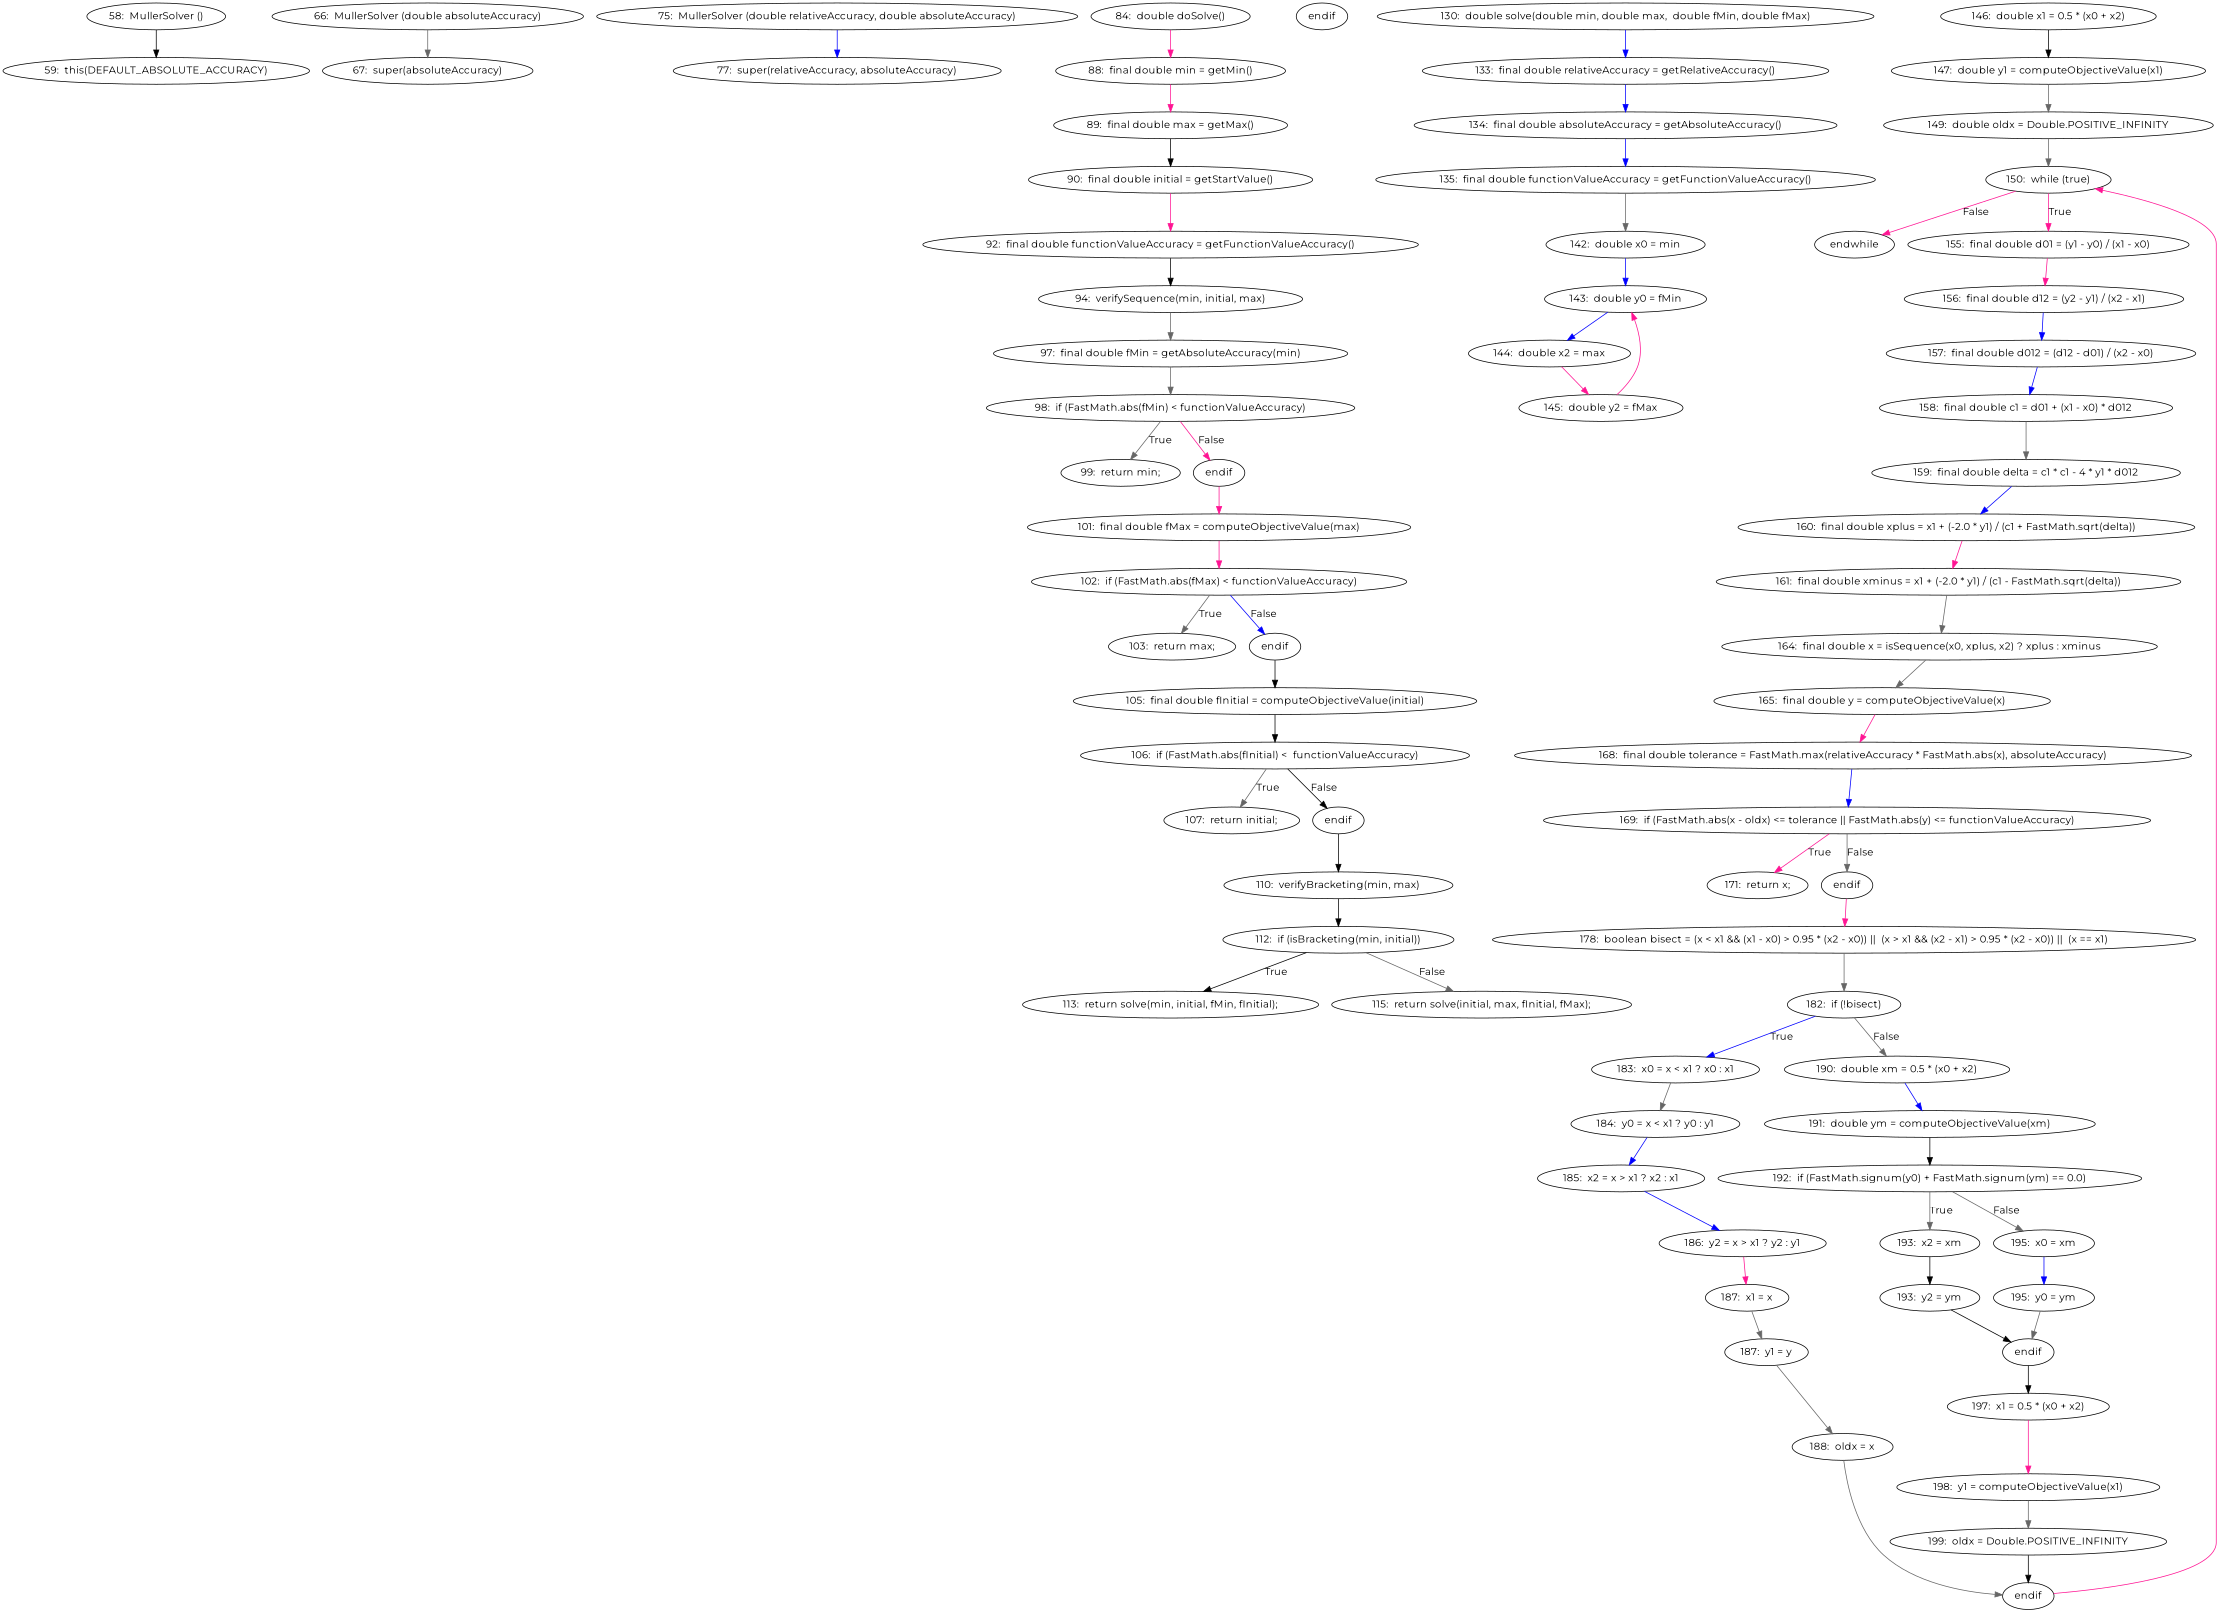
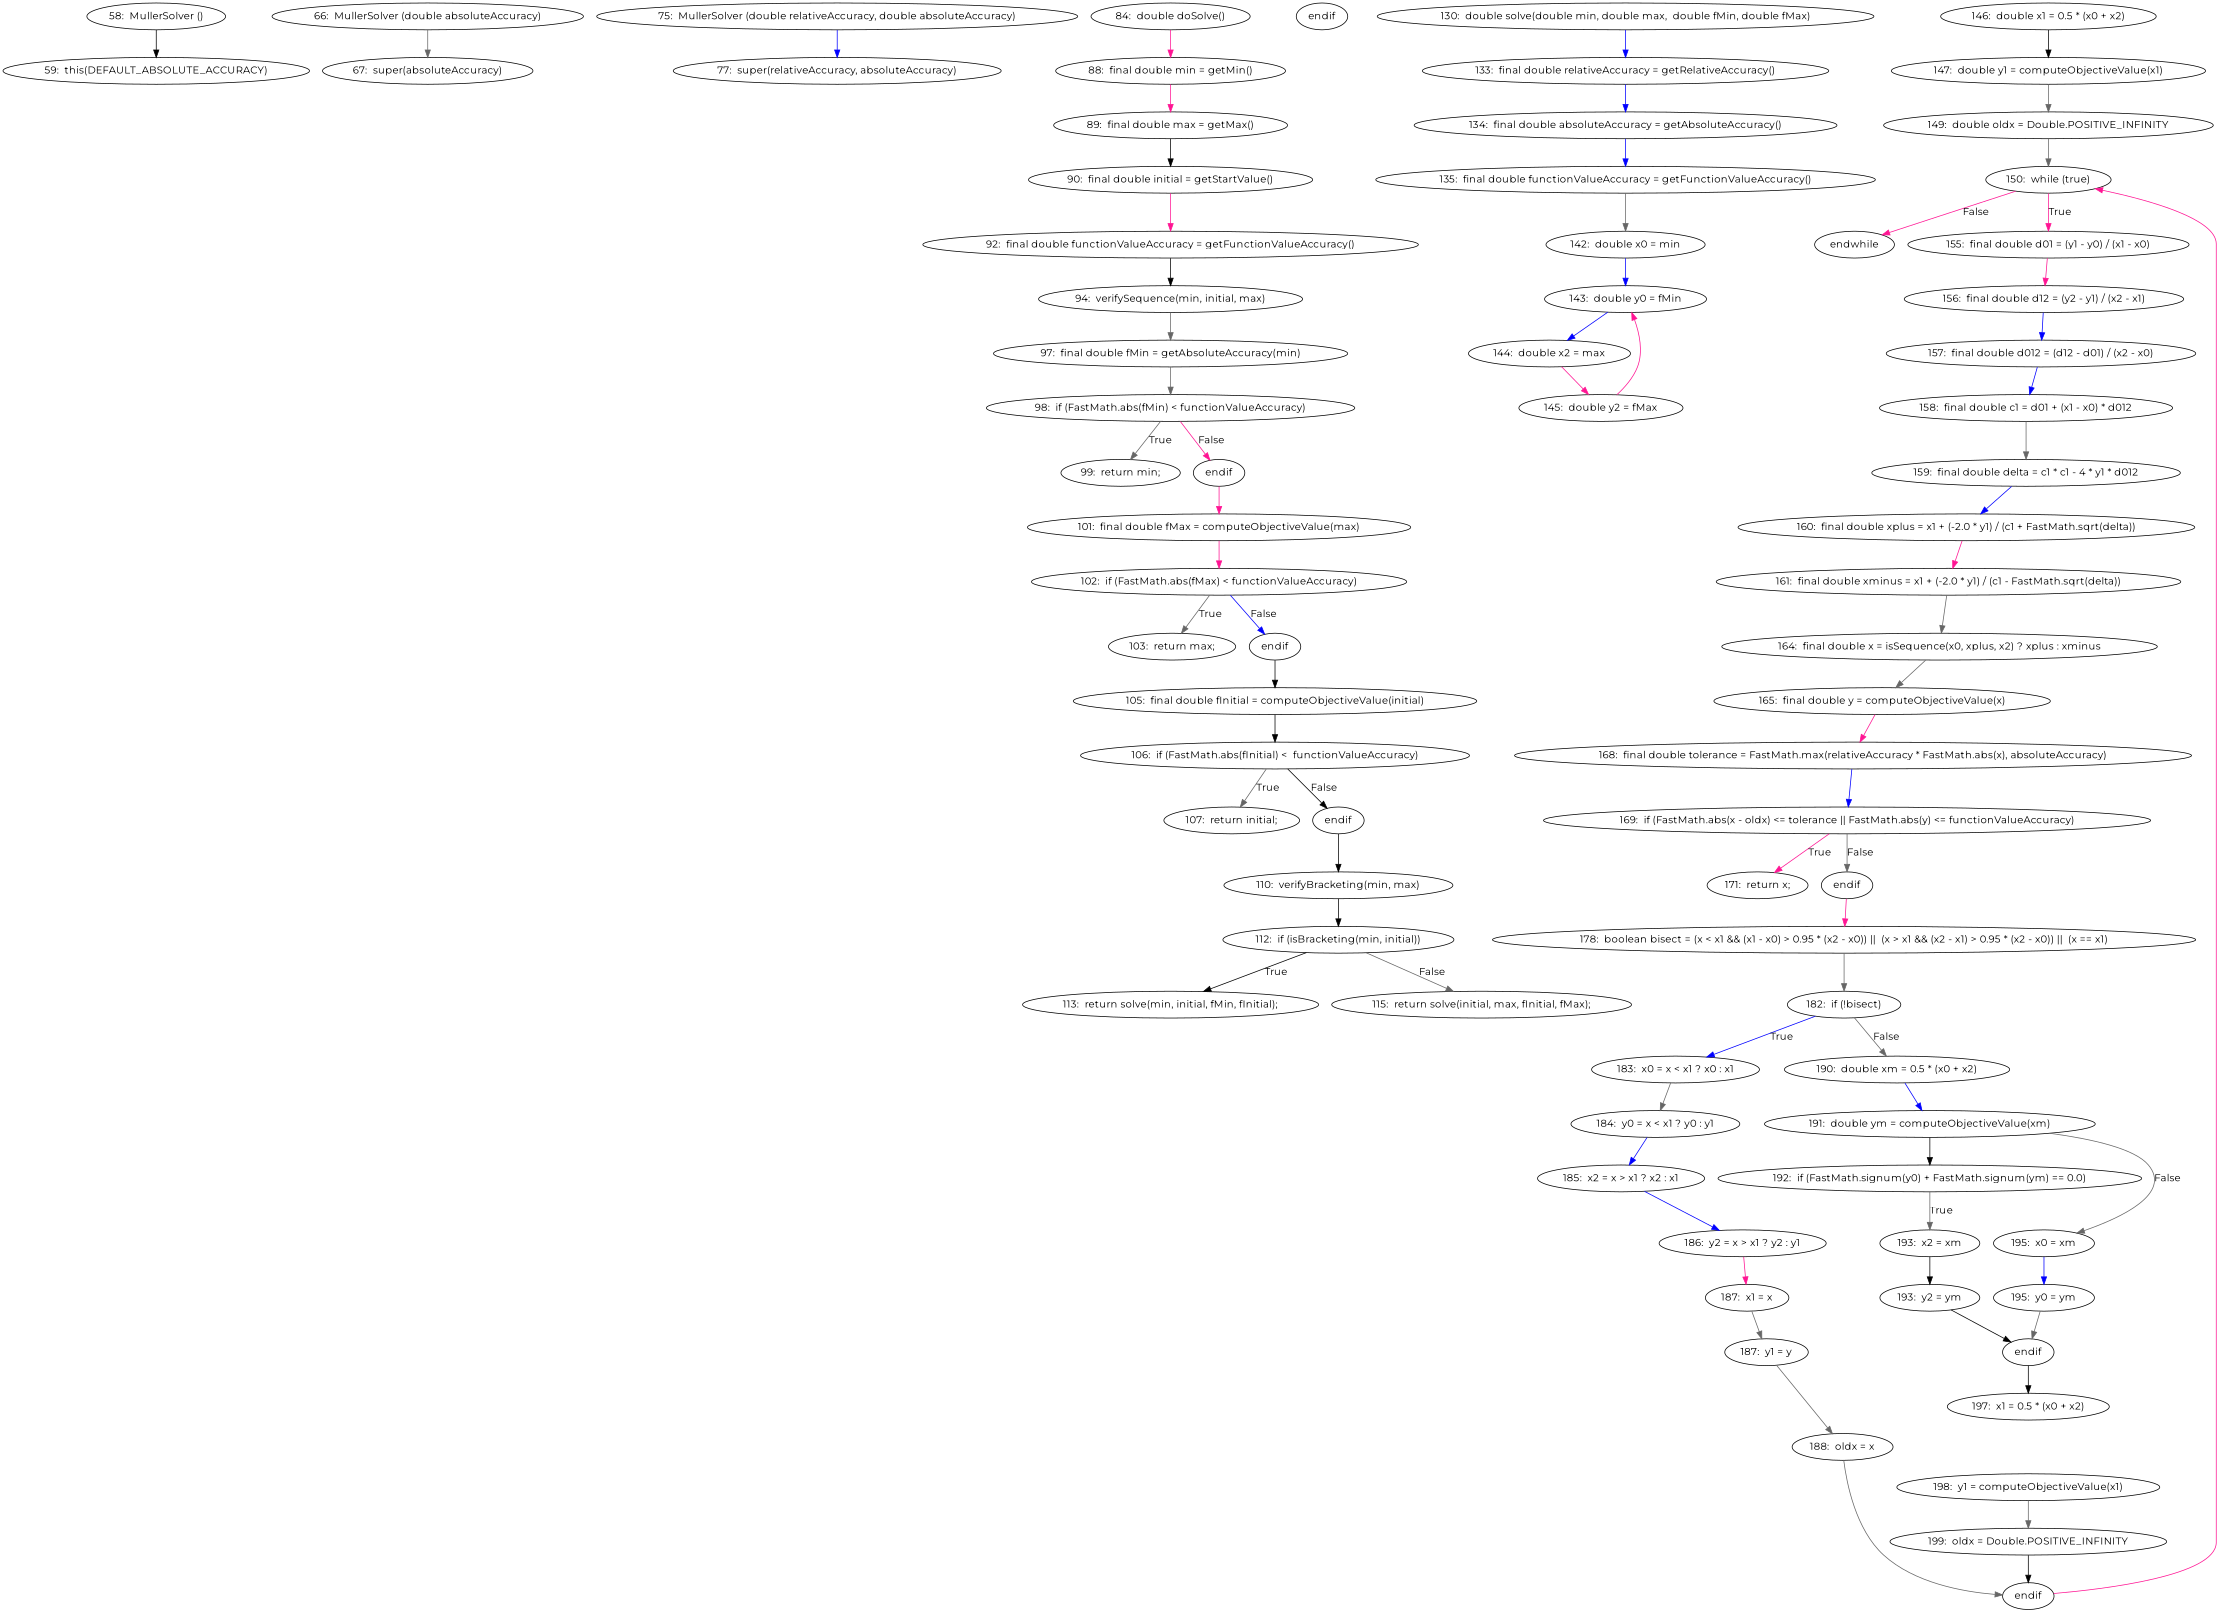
(1985, 1210) -> (2149, 1166)
(2028, 1443) -> none
